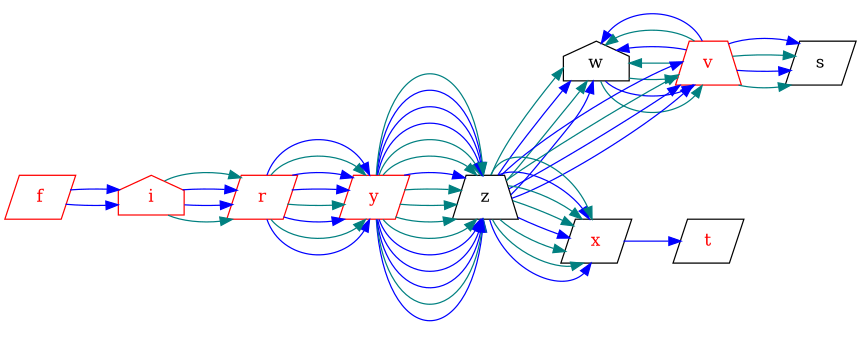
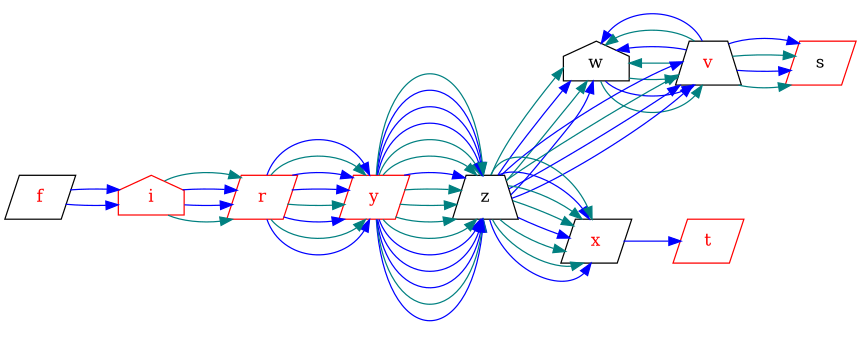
(708, 63) -> (708, 63)
(821, 63) -> (821, 63)
(40, 197) -> (40, 197)
(708, 241) -> (708, 241)
